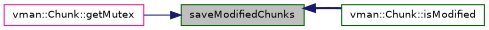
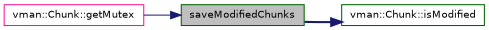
(328, 8) -> (318, 22)
